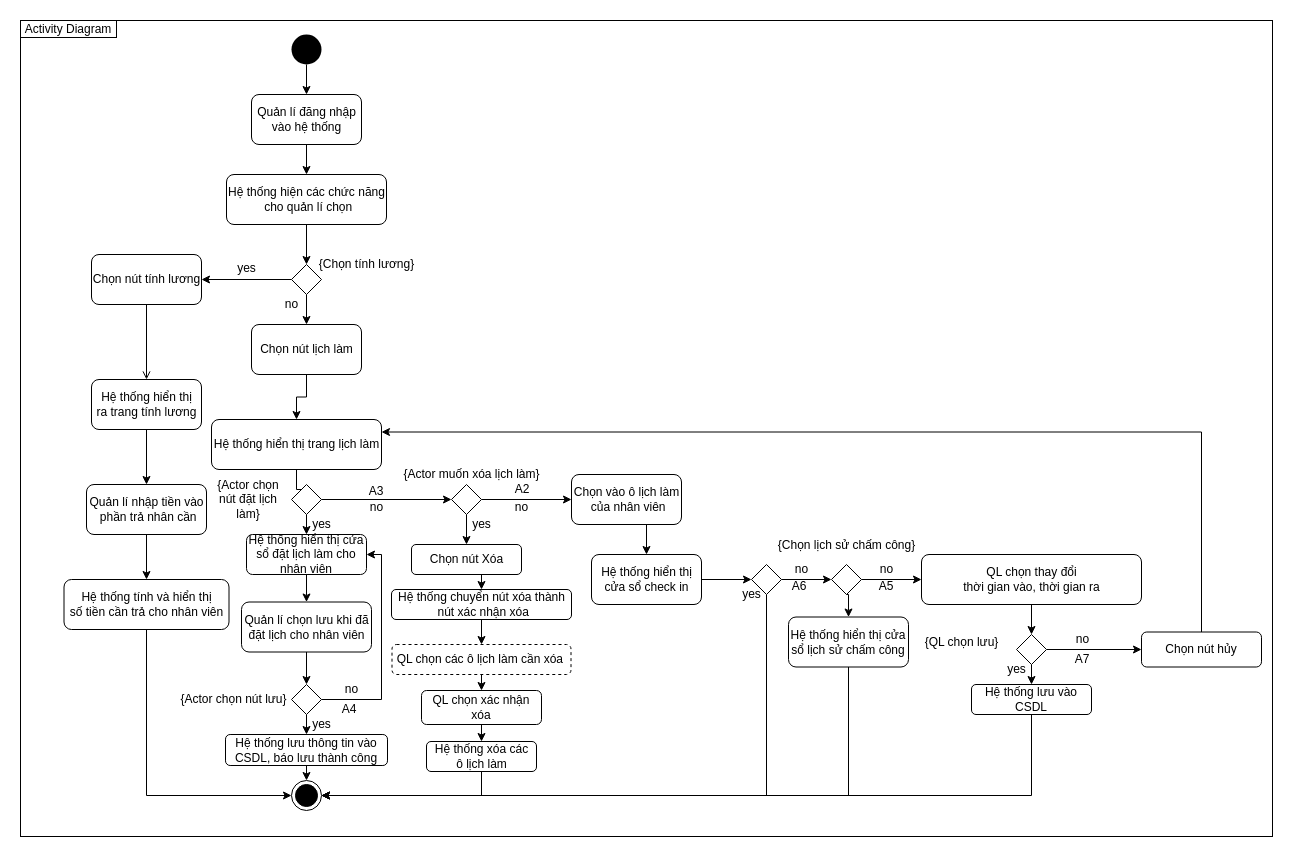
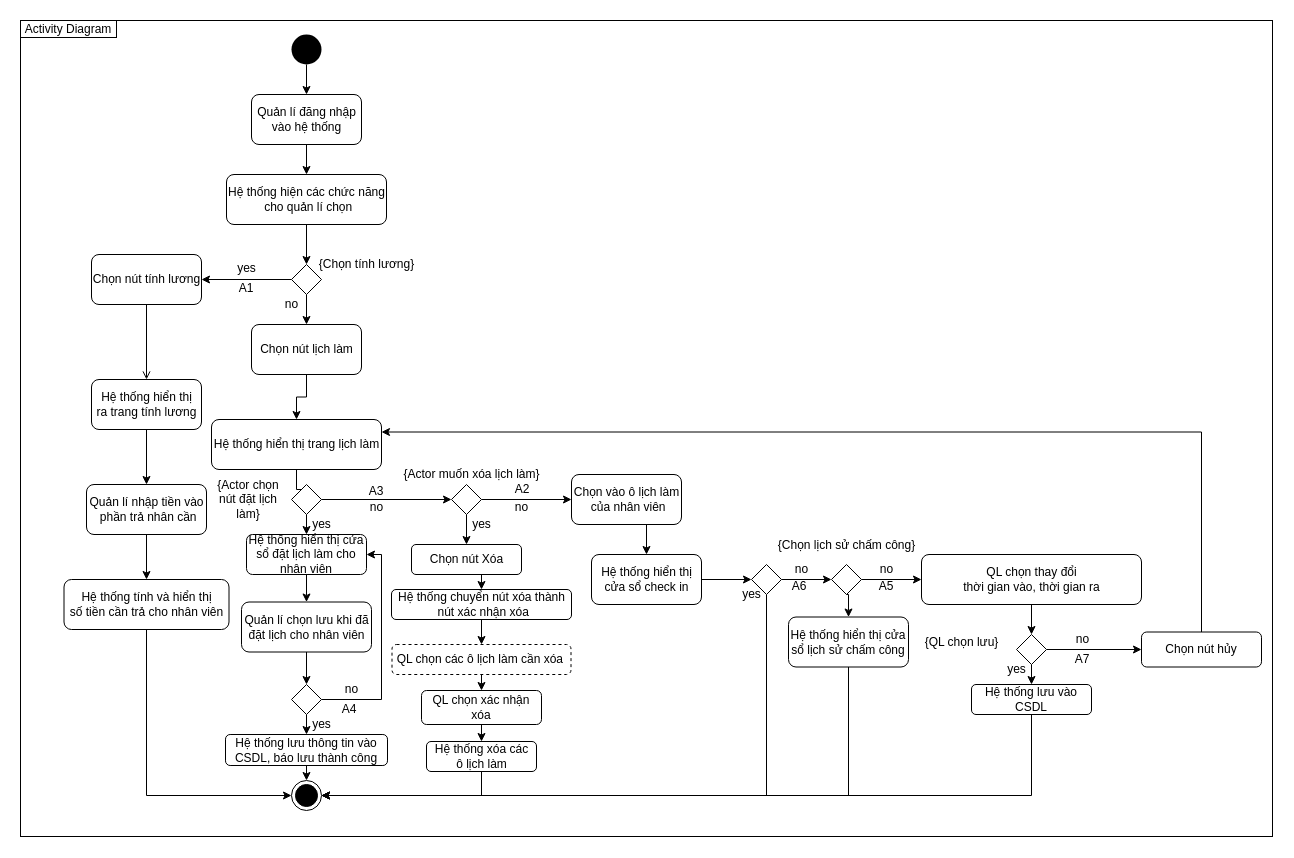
none -> (247, 289)
(234, 700) -> none
